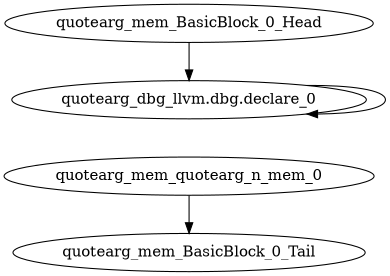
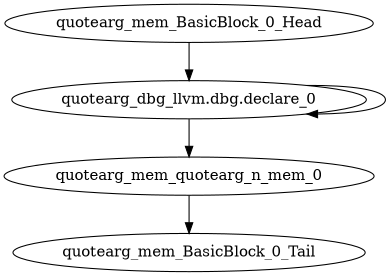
none -> (189, 133)
